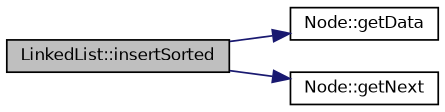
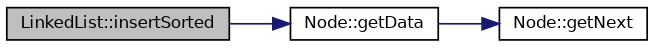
(251, 74) -> (460, 24)
